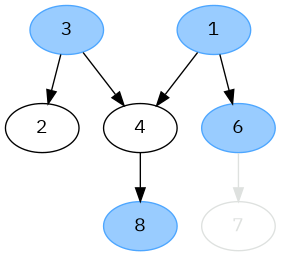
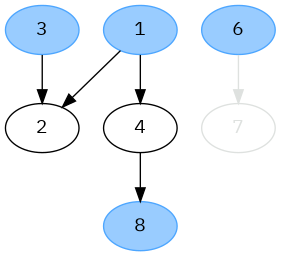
(224, 72) -> (96, 74)
(99, 74) -> none
